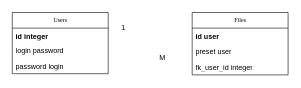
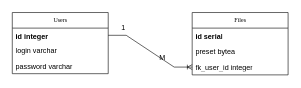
(208, 36) -> (210, 36)
none -> (143, 46)
(41, 51) -> (39, 51)
(217, 52) -> (219, 52)
(41, 66) -> (47, 66)
